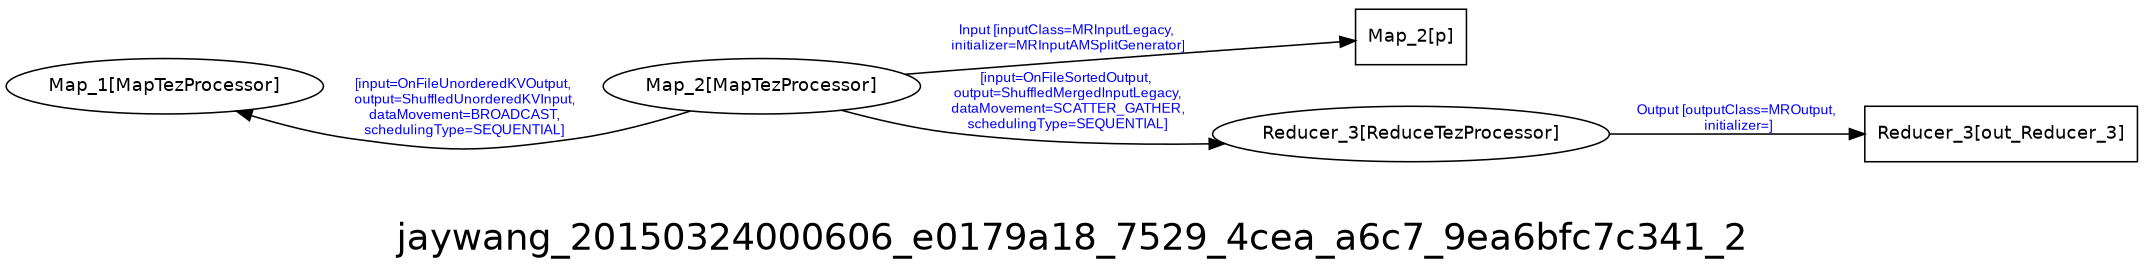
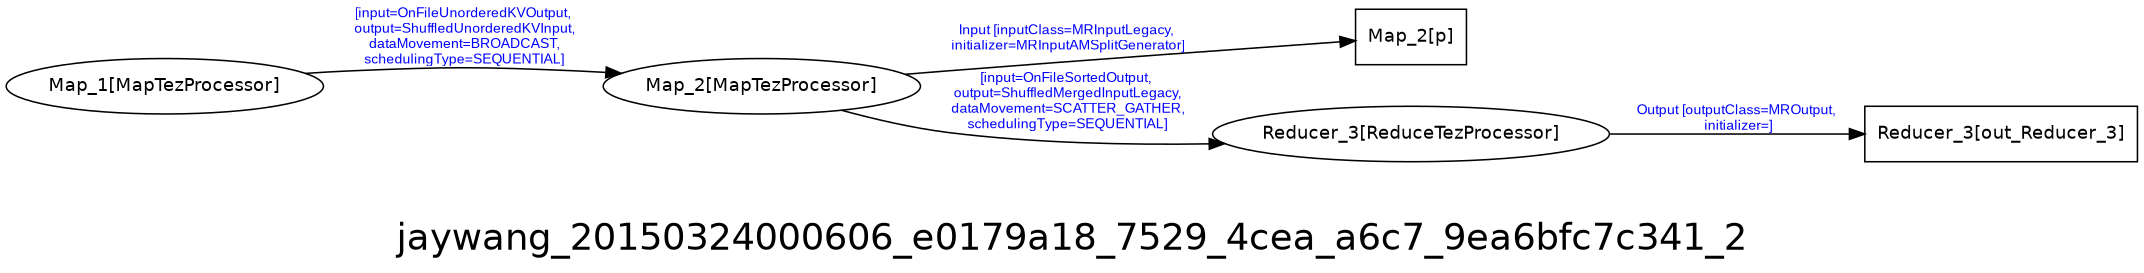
(471, 149) -> (455, 68)
